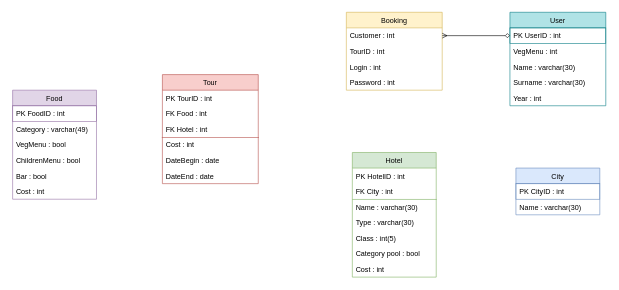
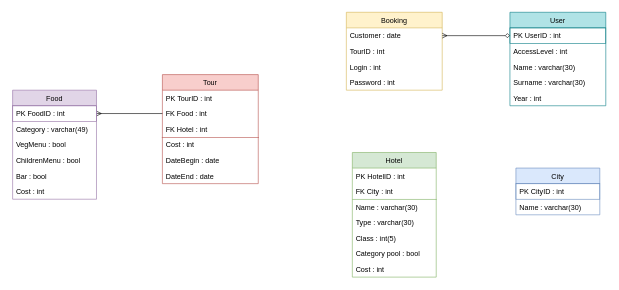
(374, 36) -> (377, 36)
(536, 52) -> (543, 52)
none -> (129, 114)
